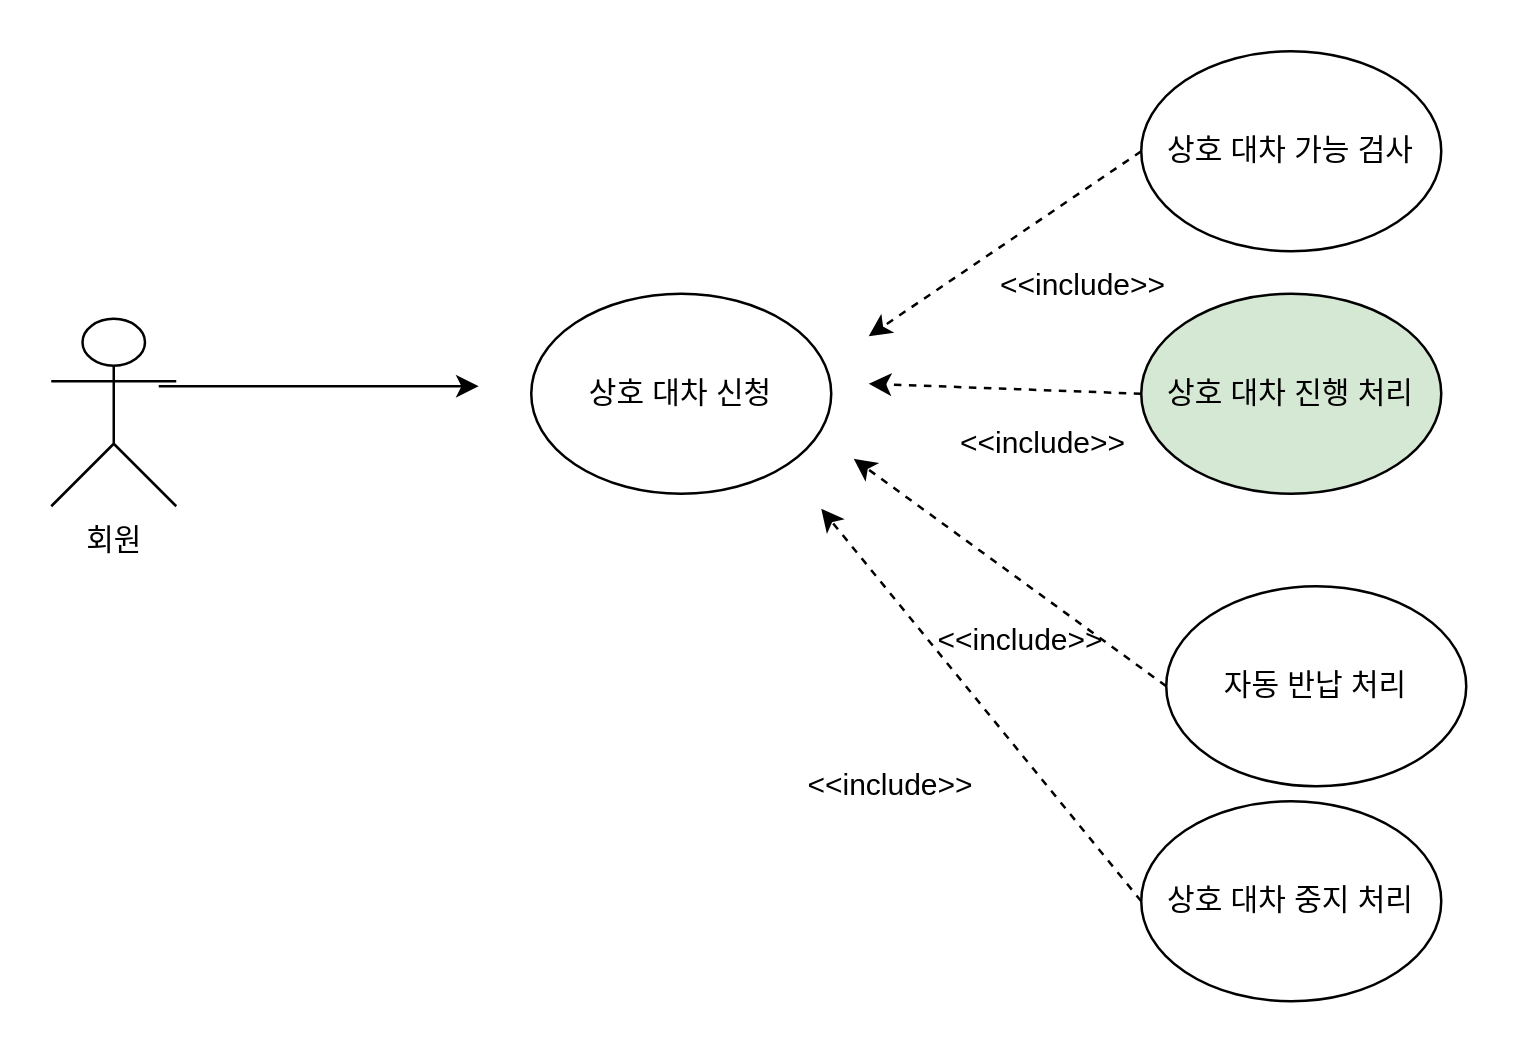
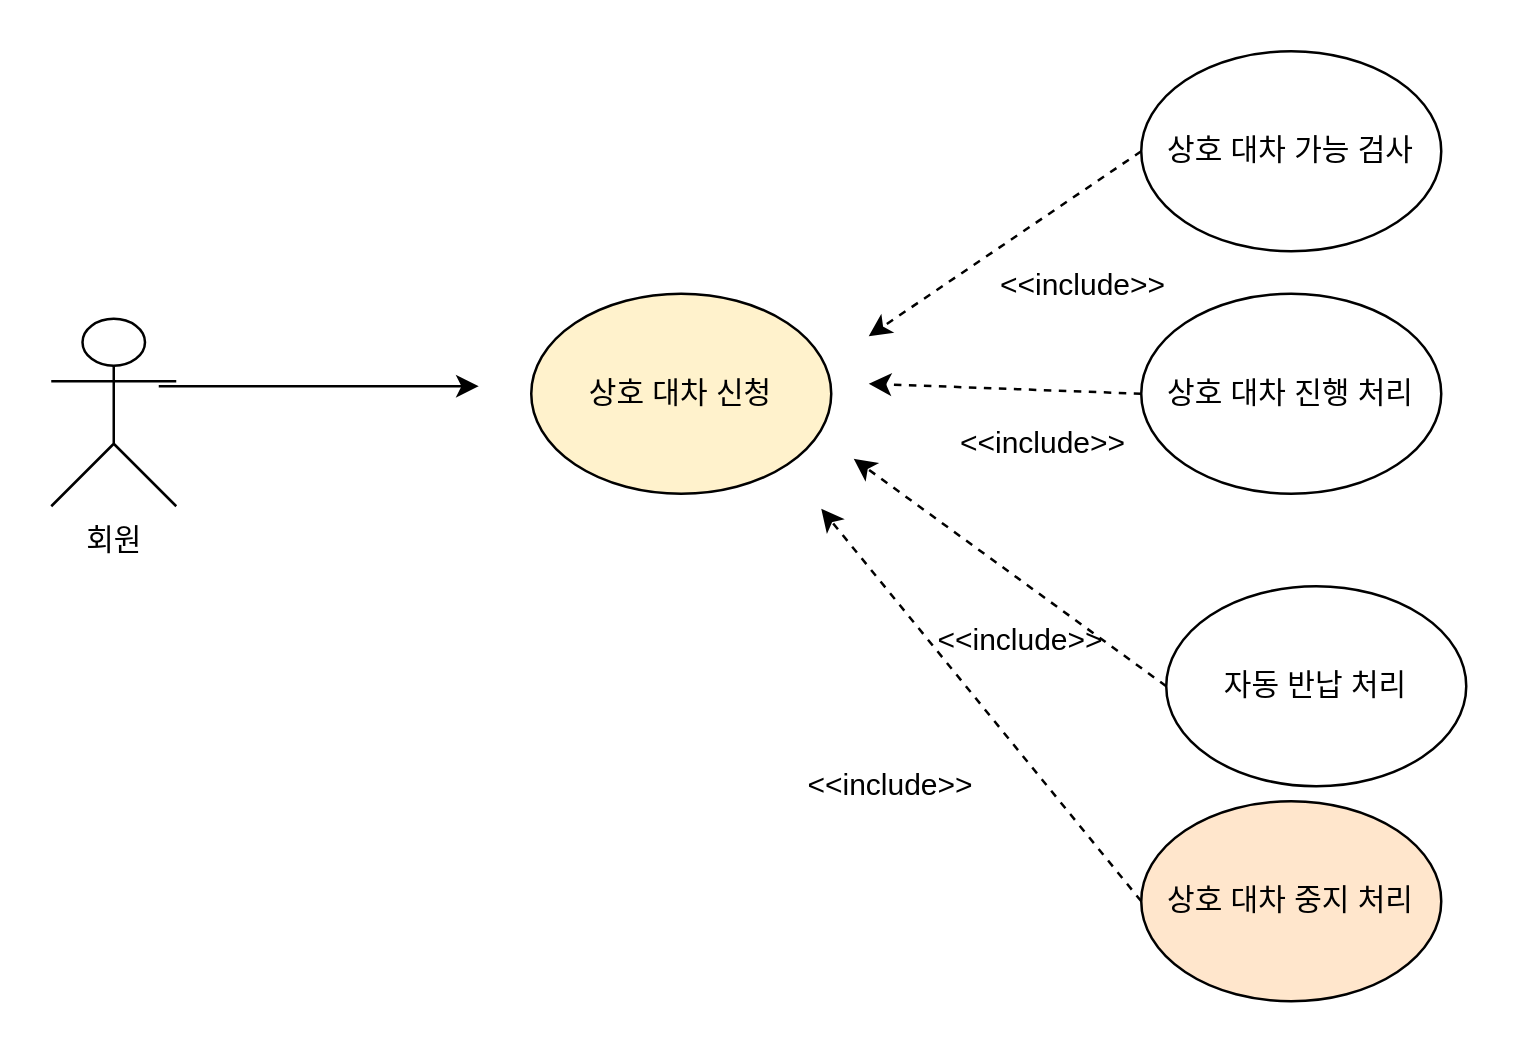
(681, 394) -> (681, 394)
(1291, 394) -> (1291, 394)
(1291, 901) -> (1291, 901)
